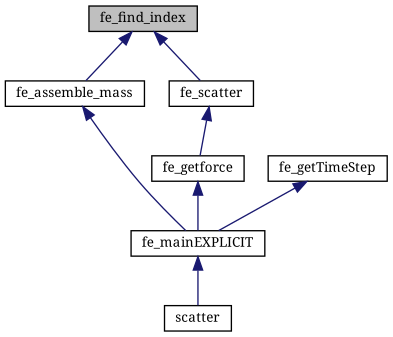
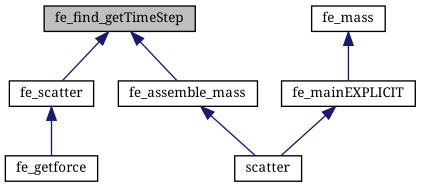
(143, 19) -> (120, 19)
(328, 169) -> (348, 19)
(135, 177) -> (233, 136)
(198, 213) -> none
